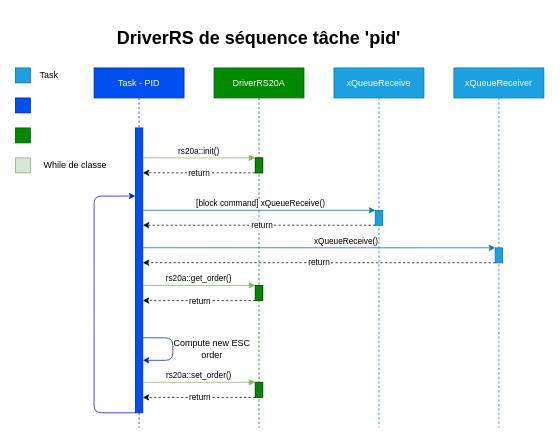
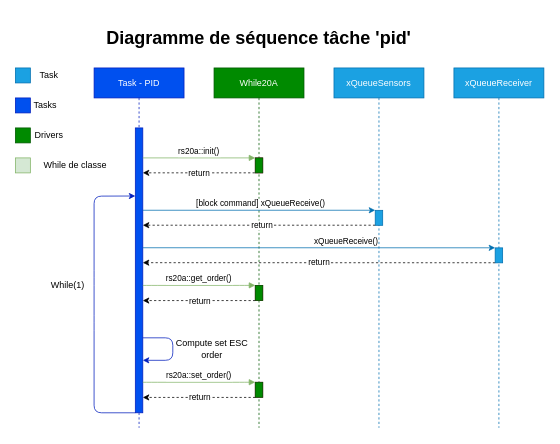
(259, 38) -> (259, 38)
(259, 83) -> (259, 83)
(379, 83) -> (379, 83)
none -> (45, 105)
none -> (49, 135)
none -> (68, 285)
(212, 349) -> (212, 349)
